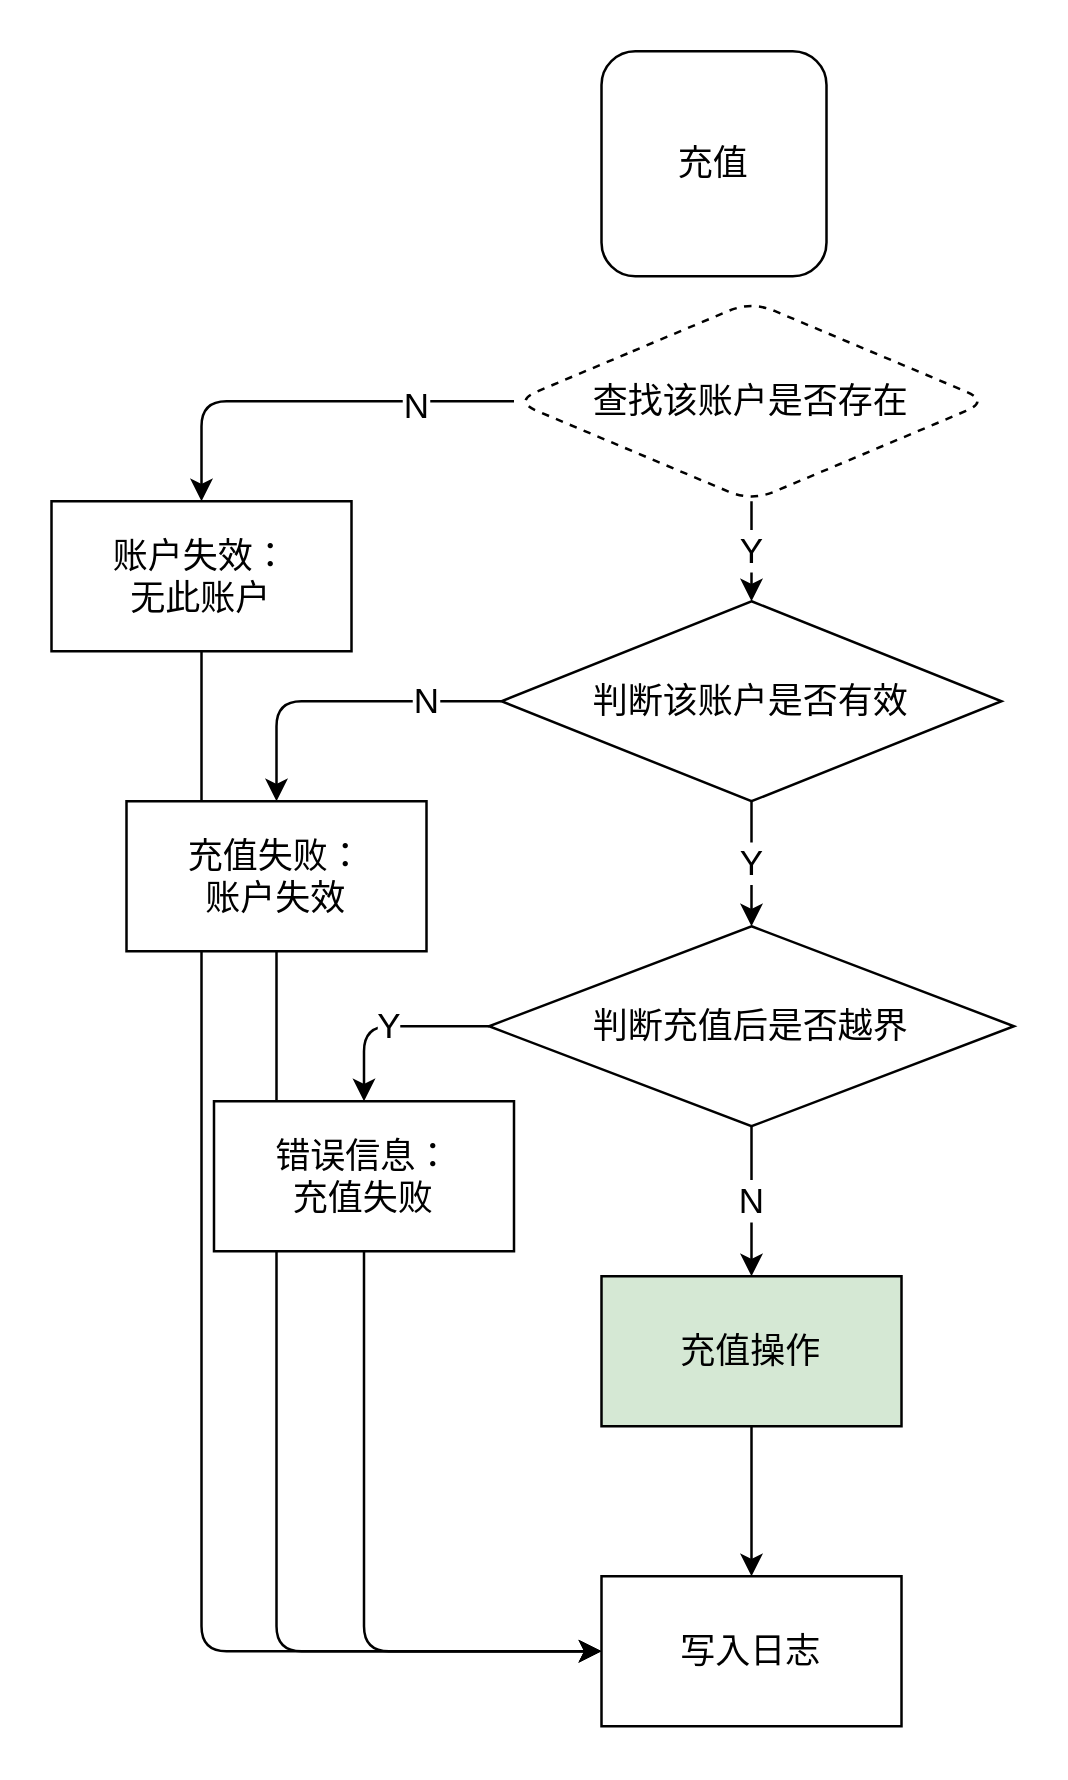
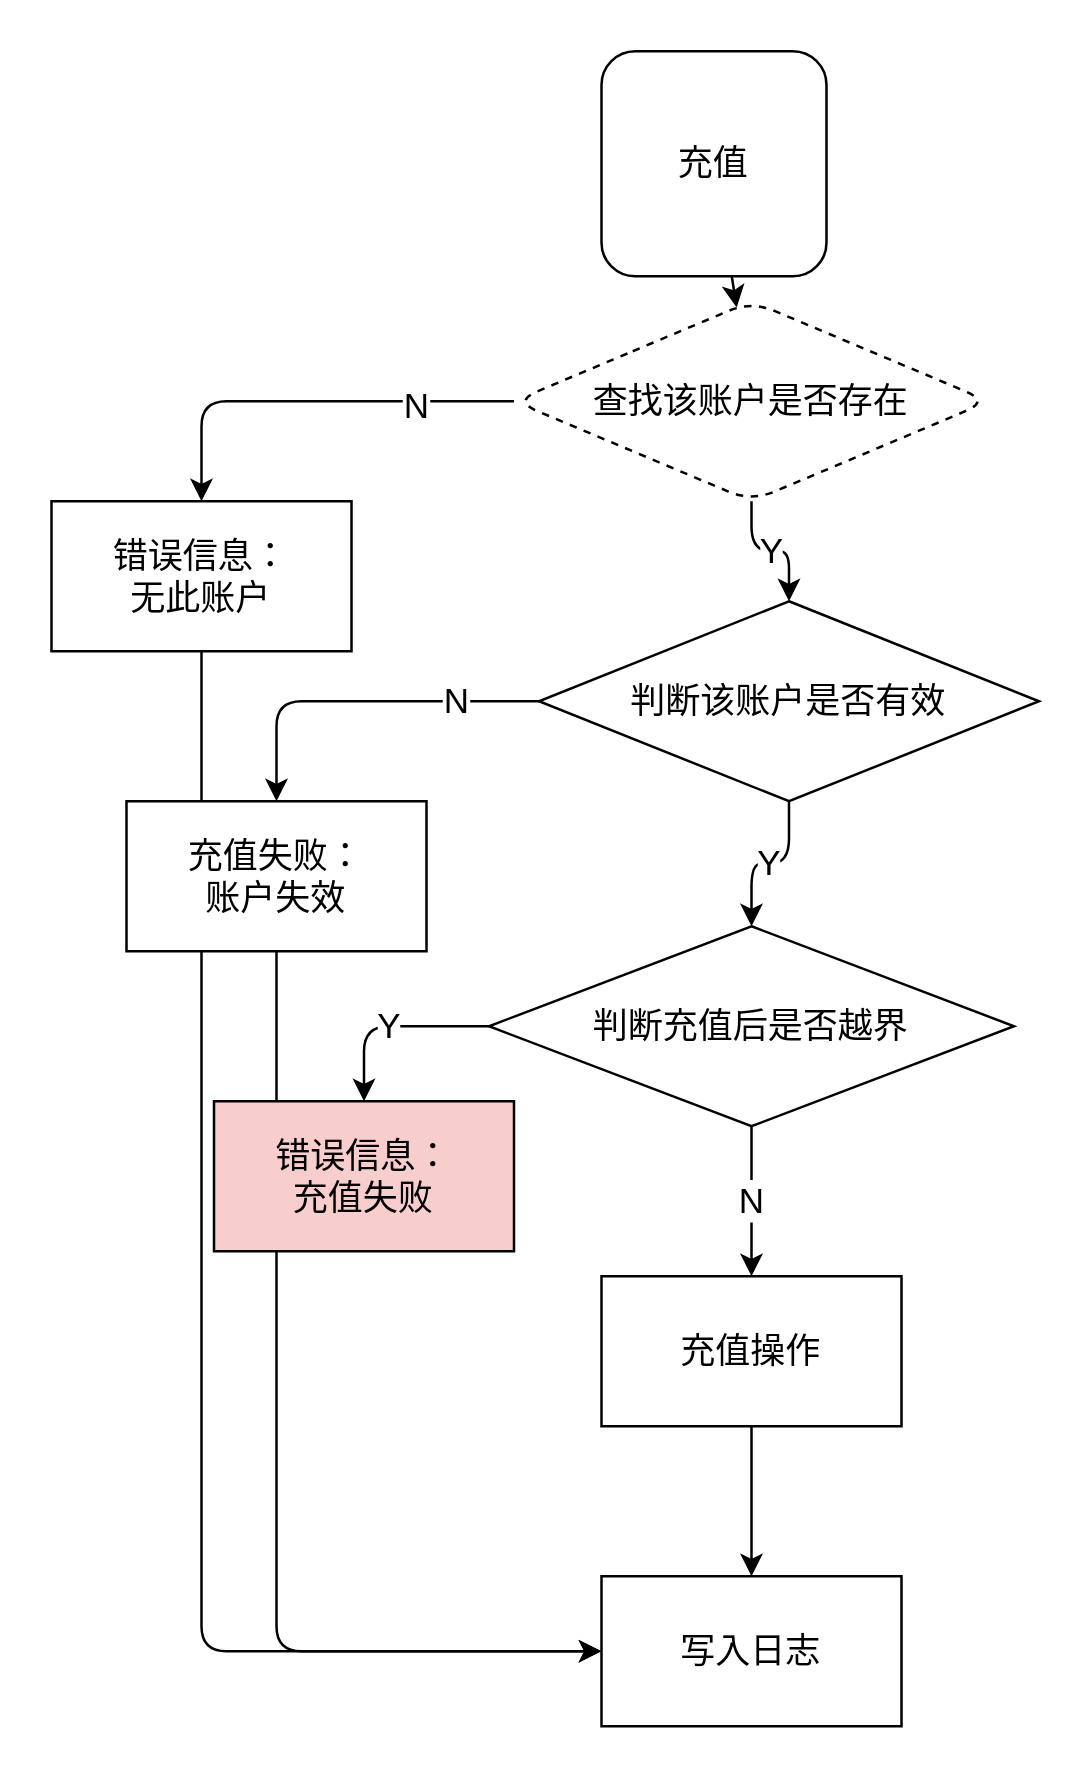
none -> (733, 283)
(201, 576) -> (201, 576)
(751, 701) -> (789, 701)
(364, 1176) -> (364, 1176)
(751, 1351) -> (751, 1351)
(364, 1448) -> none
